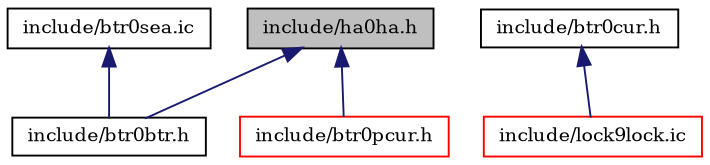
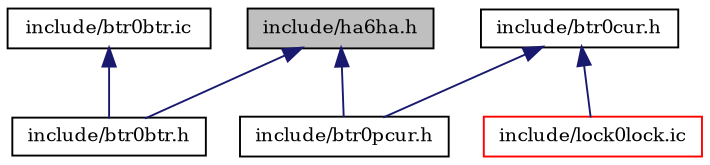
(109, 28) -> (109, 28)
(341, 28) -> (341, 28)
none -> (454, 86)
(344, 137) -> (344, 137)
(593, 137) -> (593, 137)
